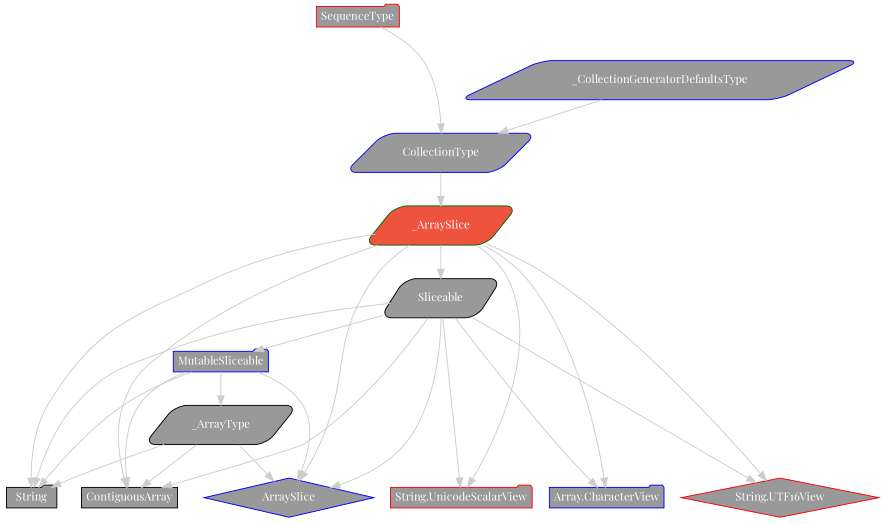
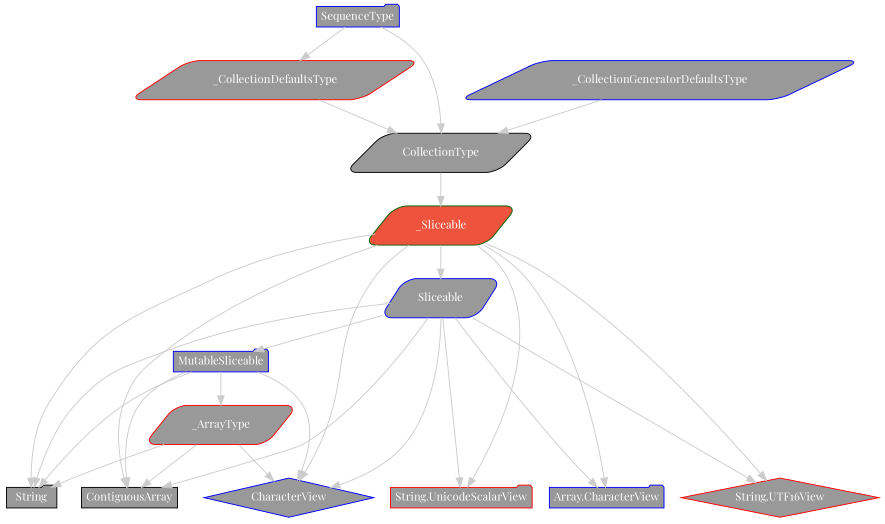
(358, 17) -> (358, 17)
none -> (275, 80)
(441, 153) -> (441, 153)
(441, 226) -> (441, 226)
(441, 298) -> (441, 298)
(221, 425) -> (221, 425)
(289, 498) -> (289, 498)
